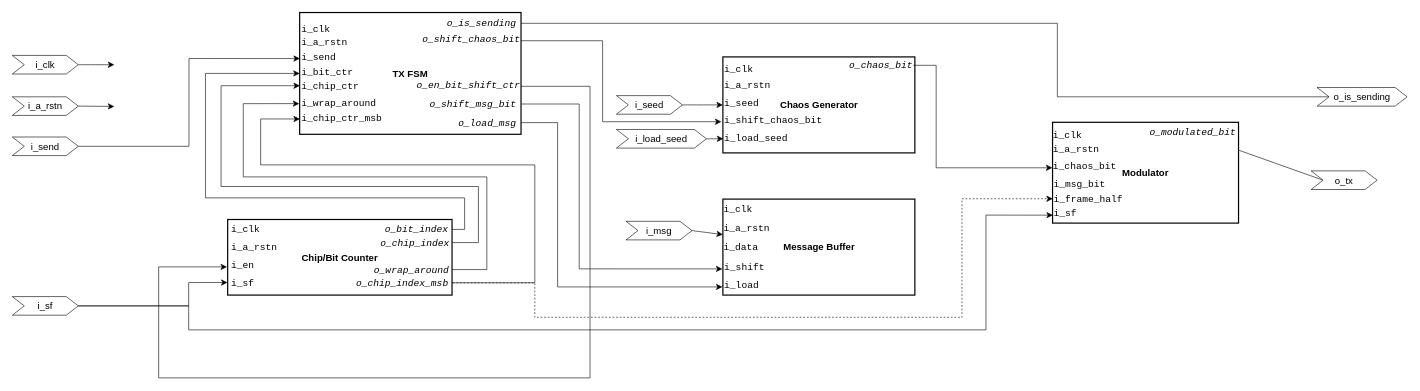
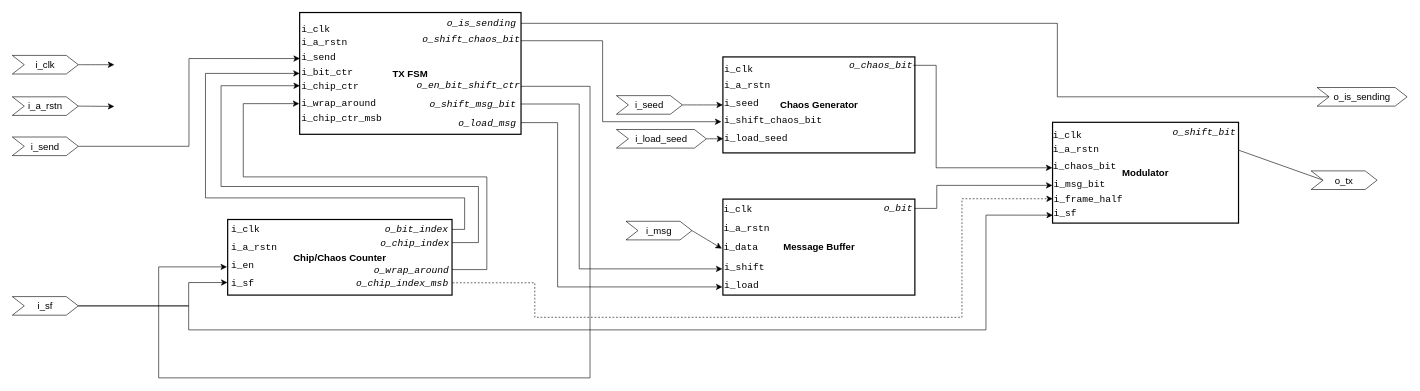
(1198, 132) -> (1209, 132)
(261, 142) -> none
none -> (991, 185)
none -> (894, 208)
(709, 233) -> (708, 240)
(340, 257) -> (340, 257)
